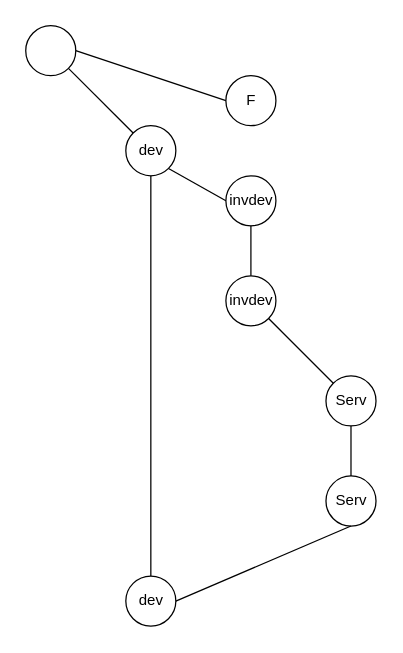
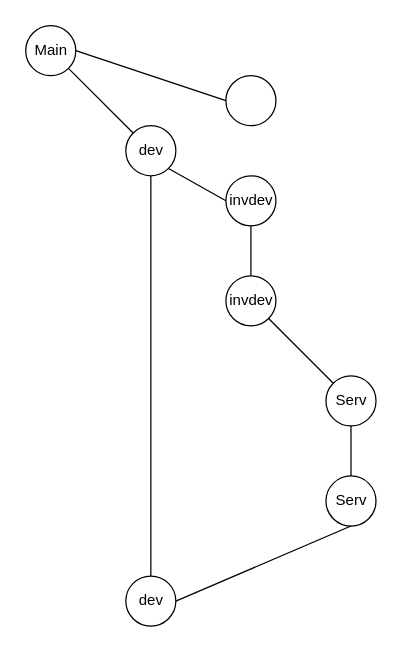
none -> (51, 51)
(251, 101) -> none
